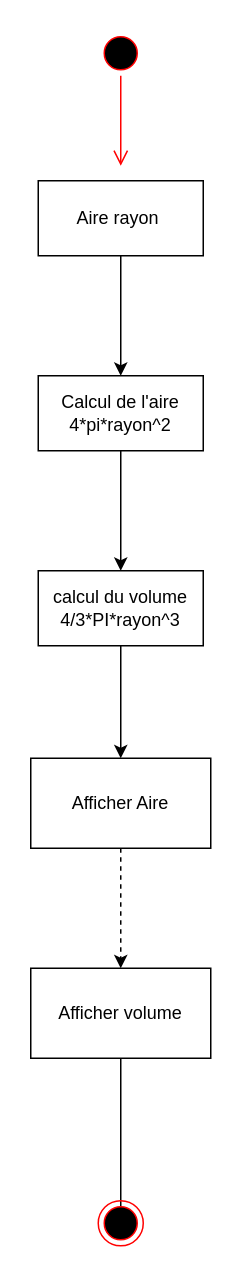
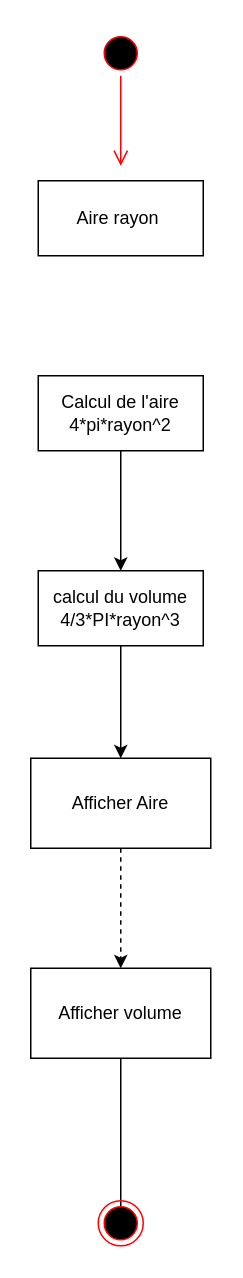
(121, 311) -> none
